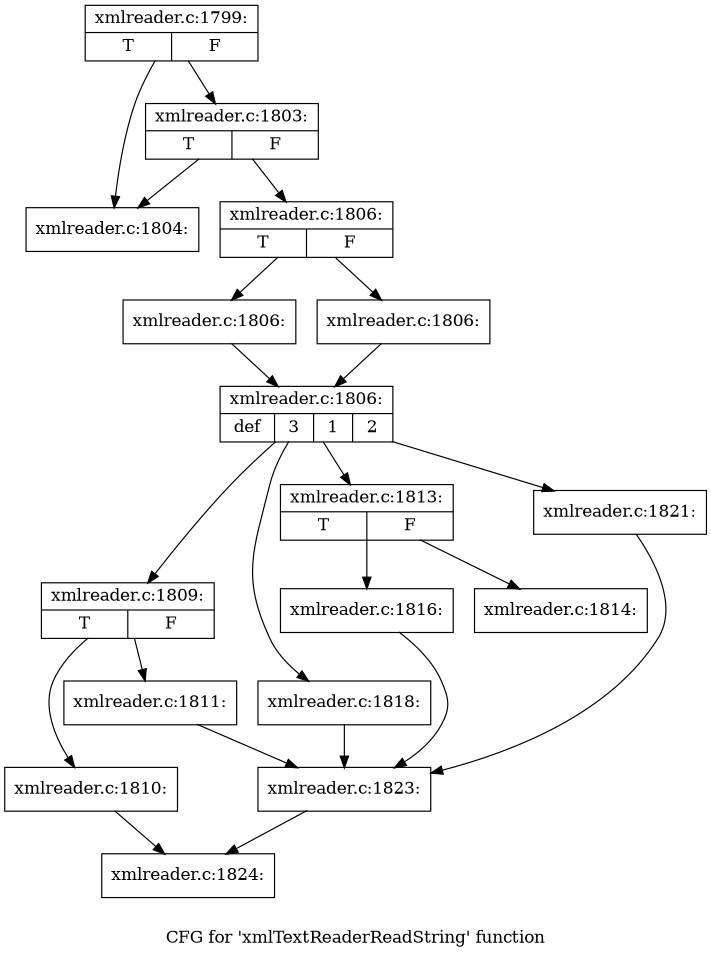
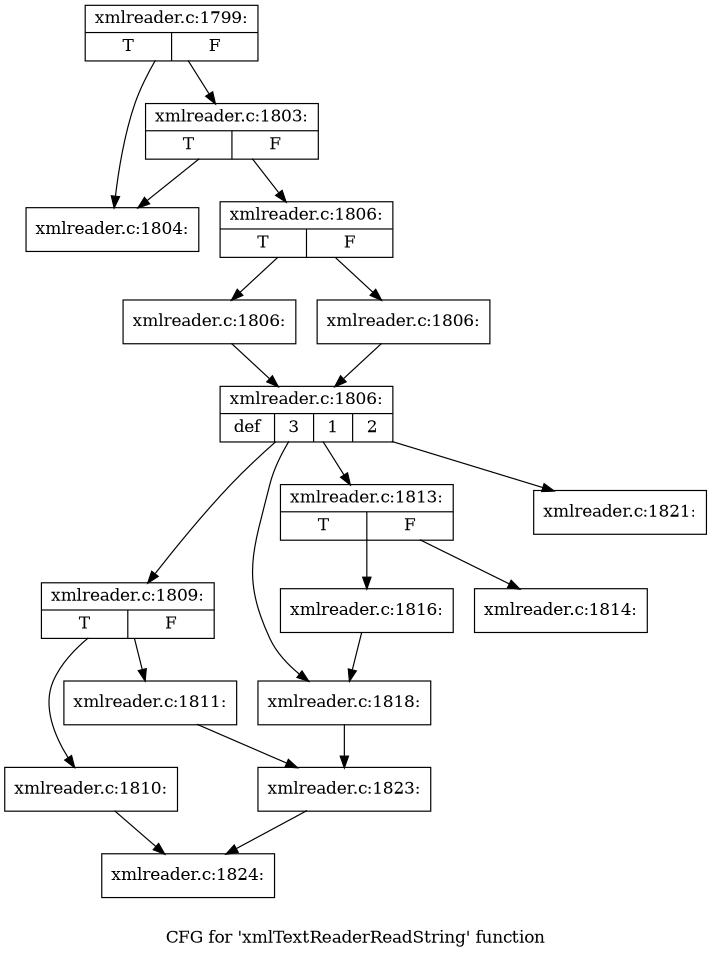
(609, 692) -> none
(447, 697) -> (357, 651)
